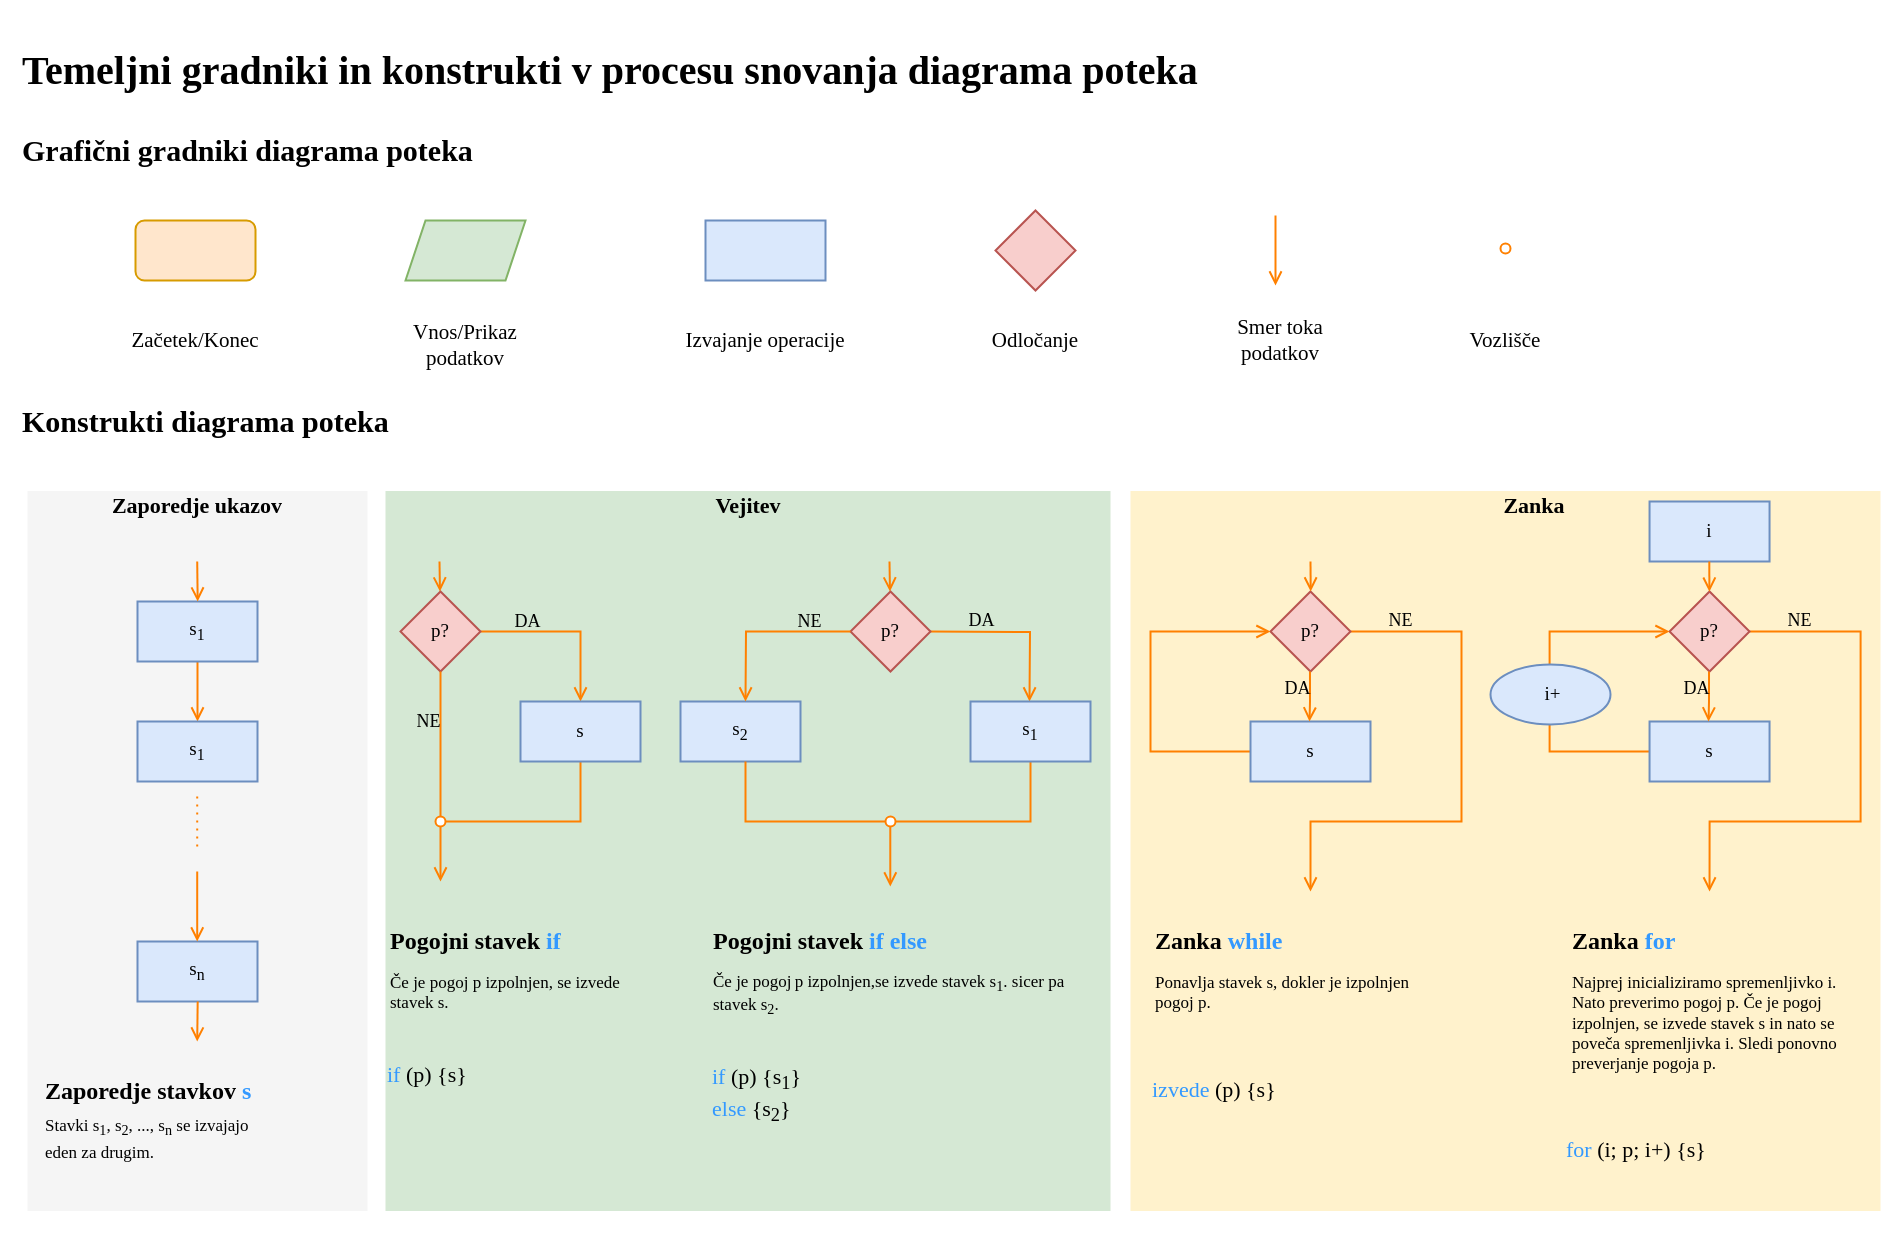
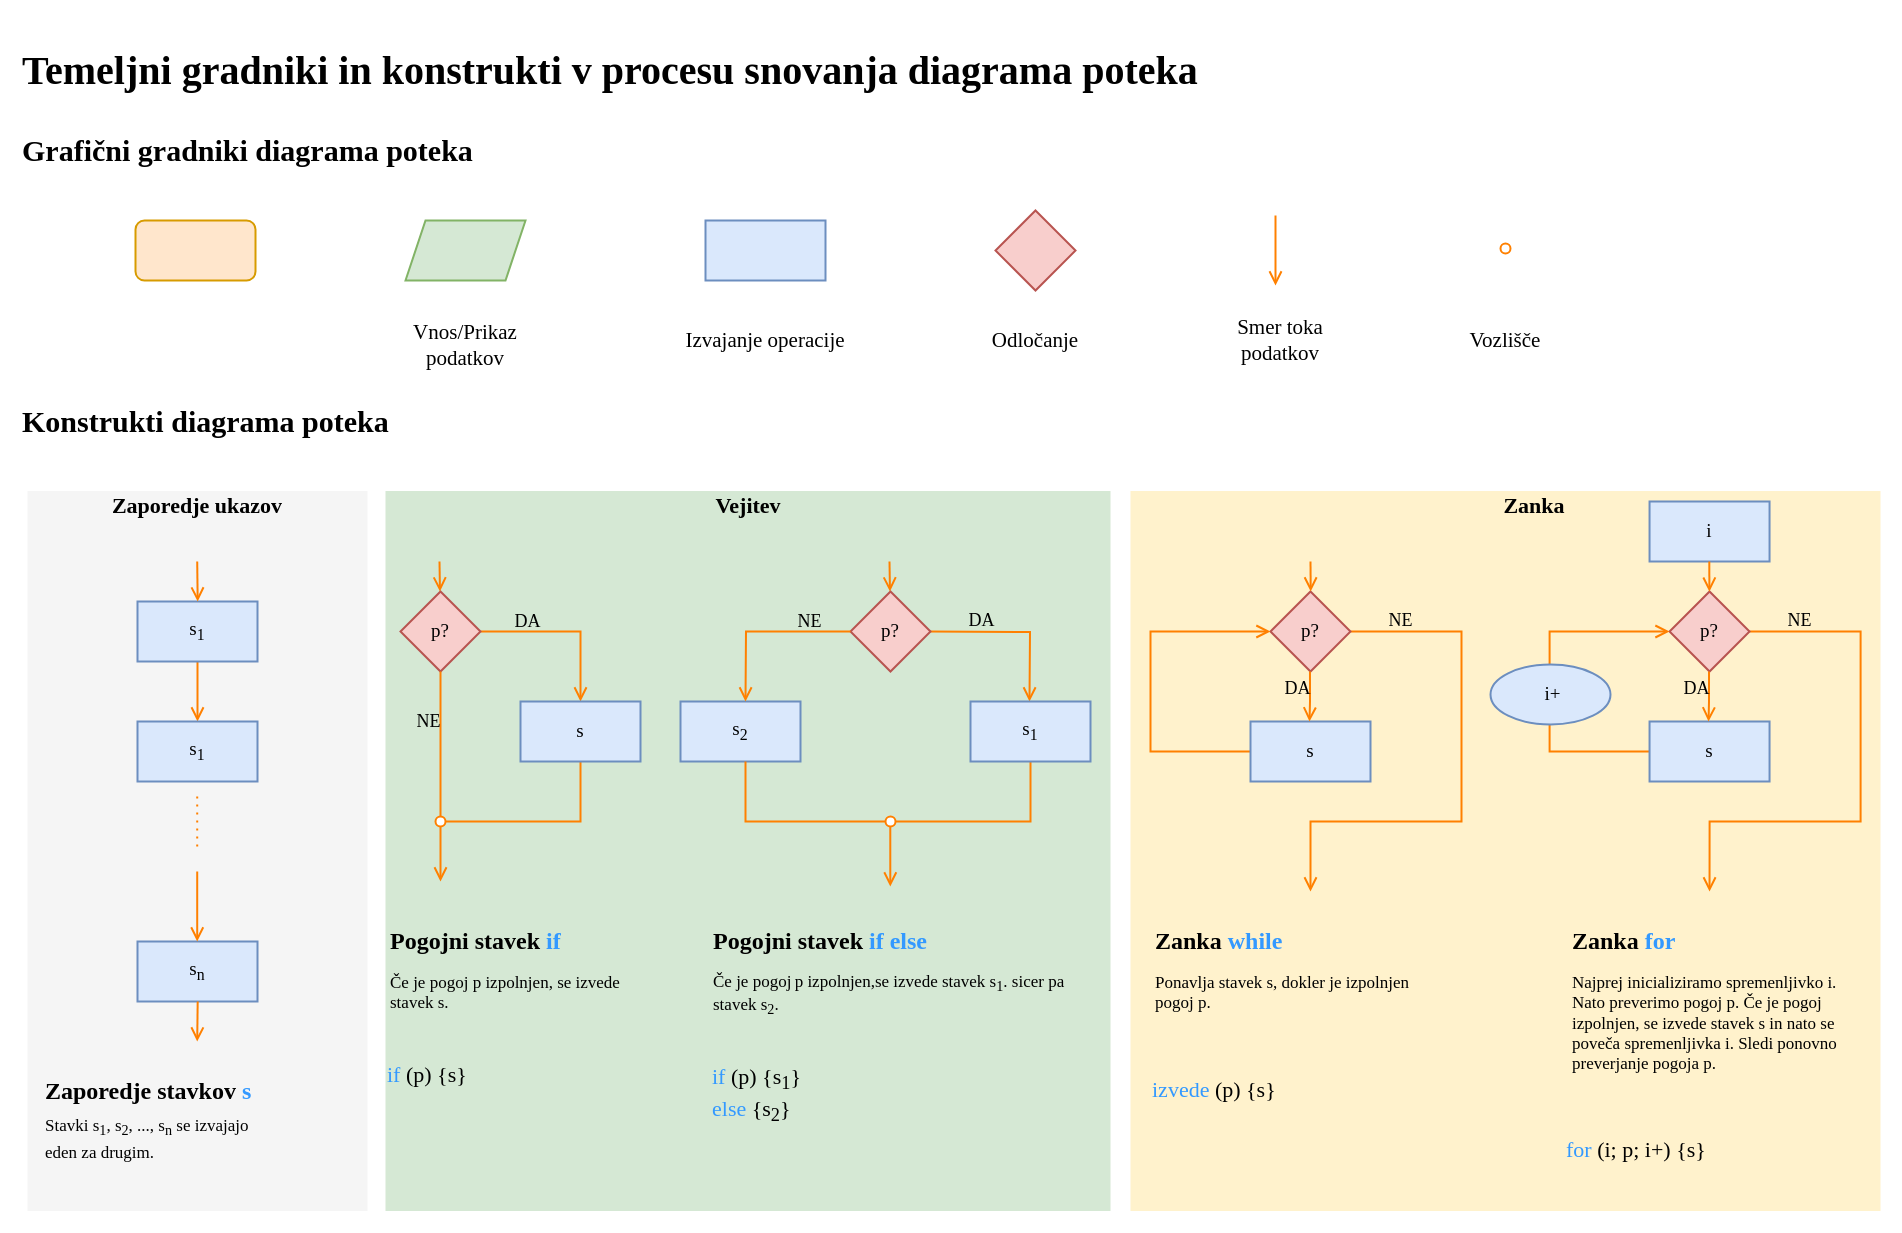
(196, 341) -> none
